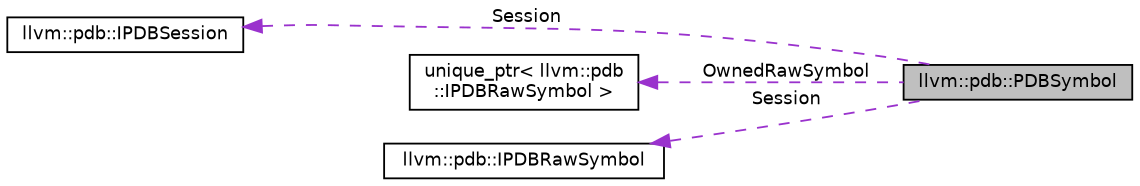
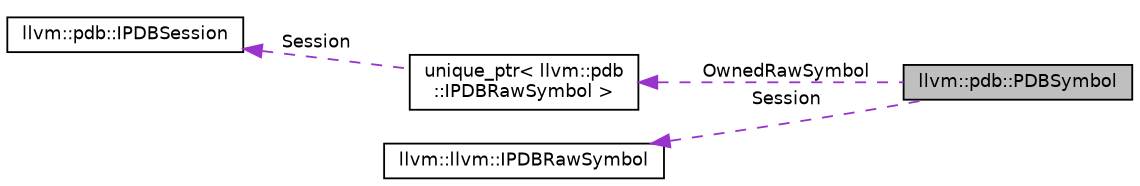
(598, 30) -> (336, 60)
(524, 161) -> (524, 161)
